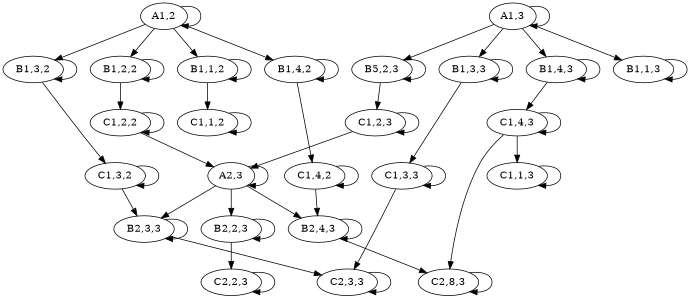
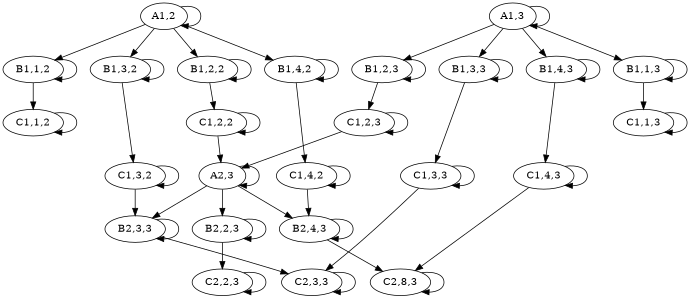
(382, 69) -> (382, 69)
(517, 146) -> (644, 92)
